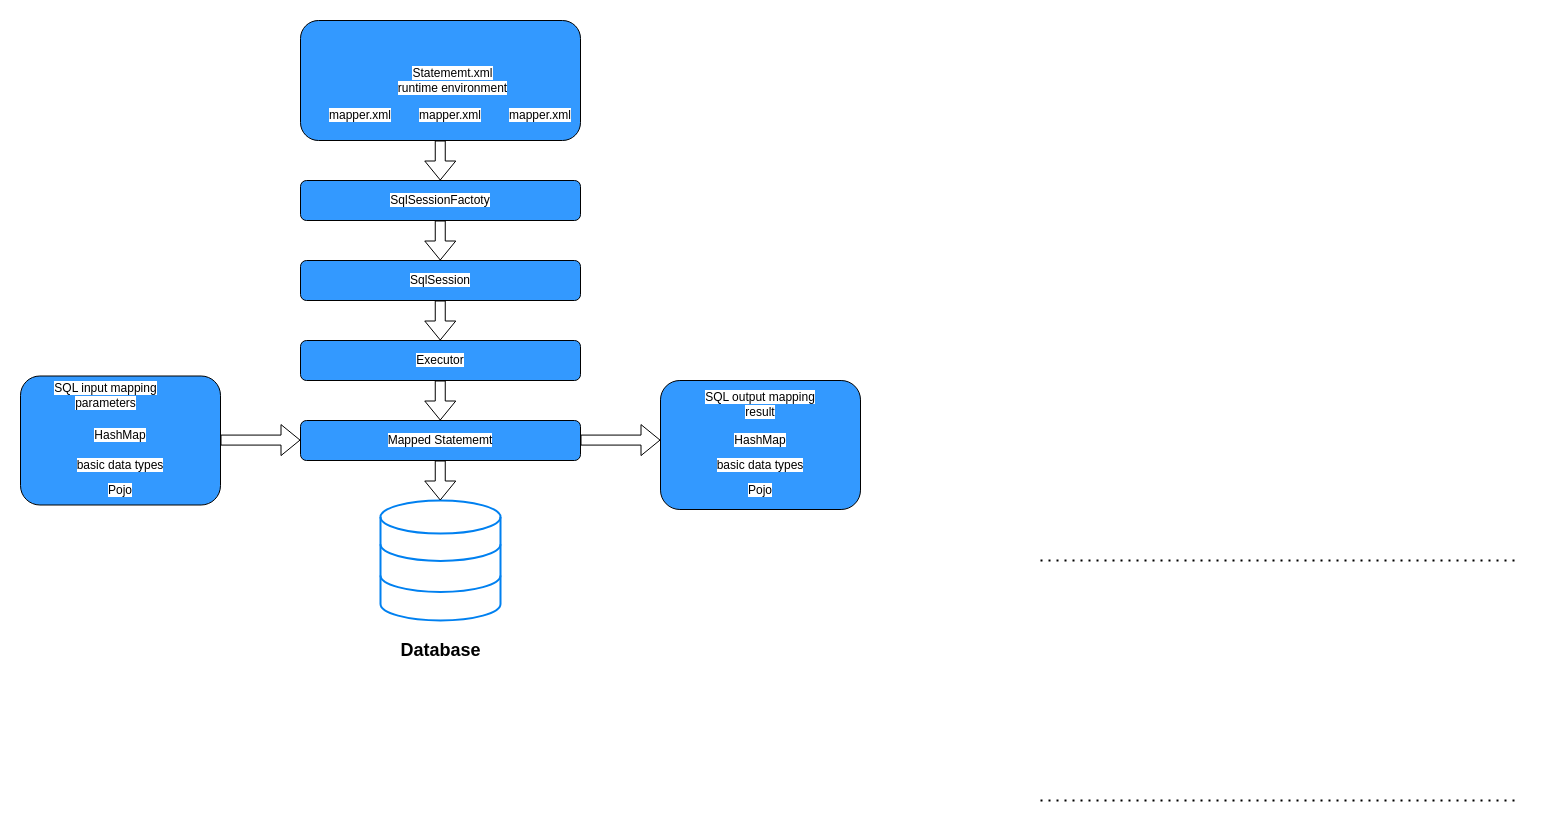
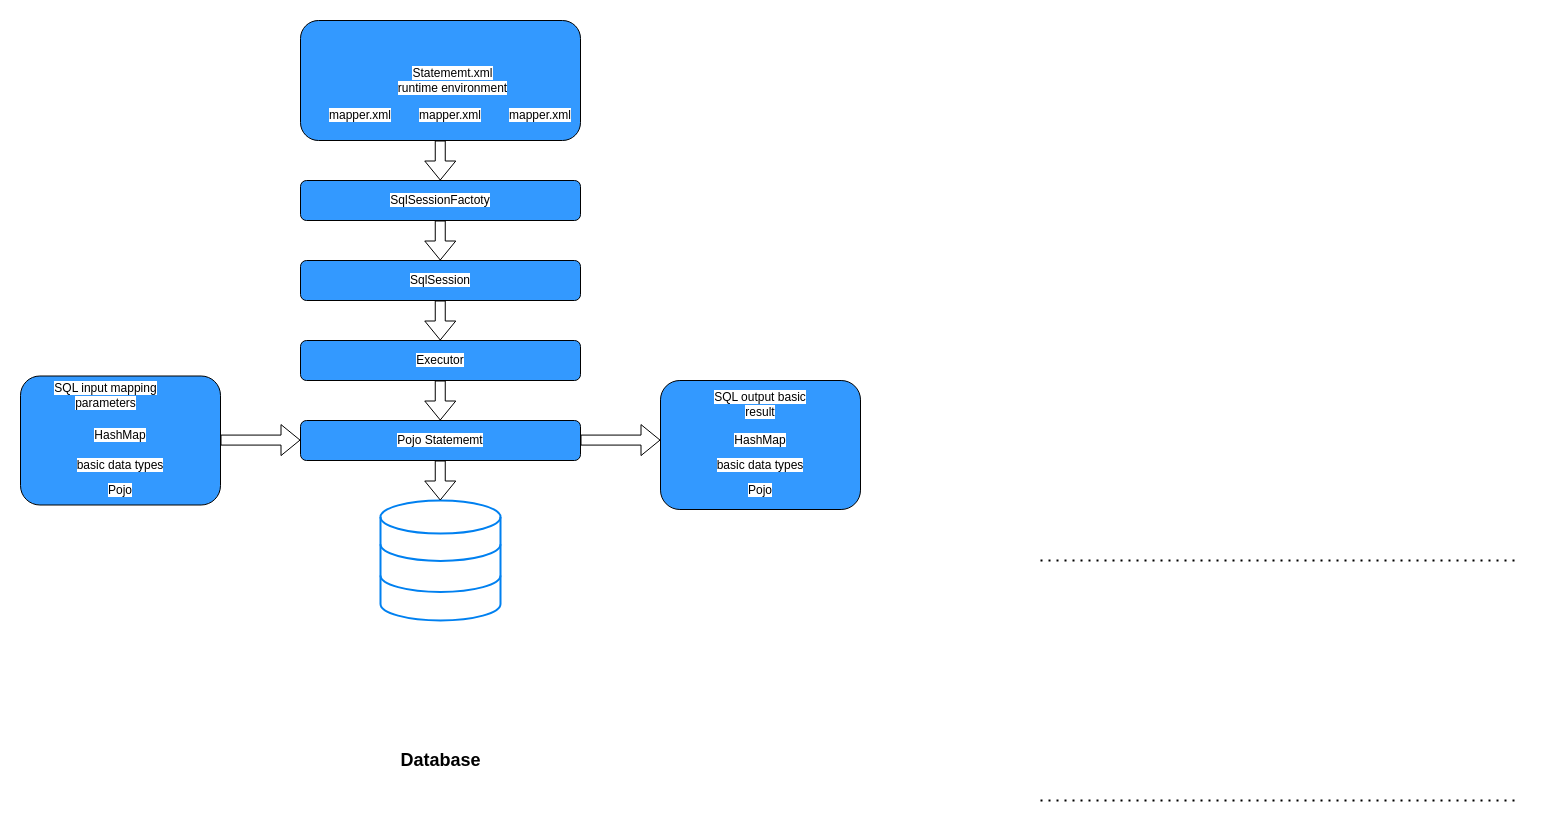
(761, 405) -> (761, 405)
(441, 441) -> (441, 441)
(441, 651) -> (441, 761)
